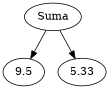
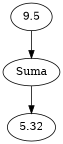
(40, 41) -> (31, 41)
(82, 72) -> (31, 127)
